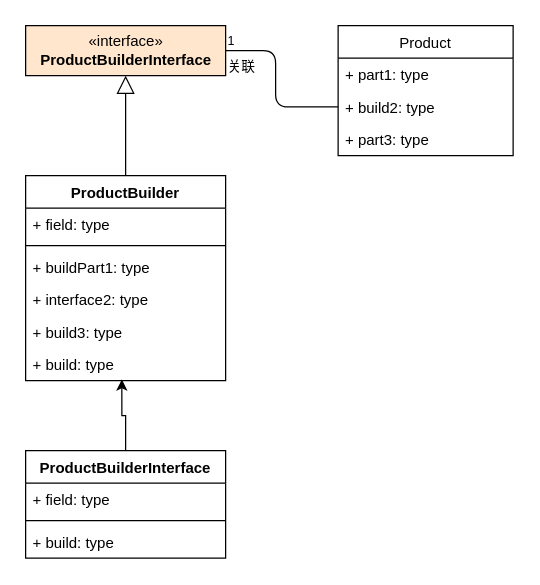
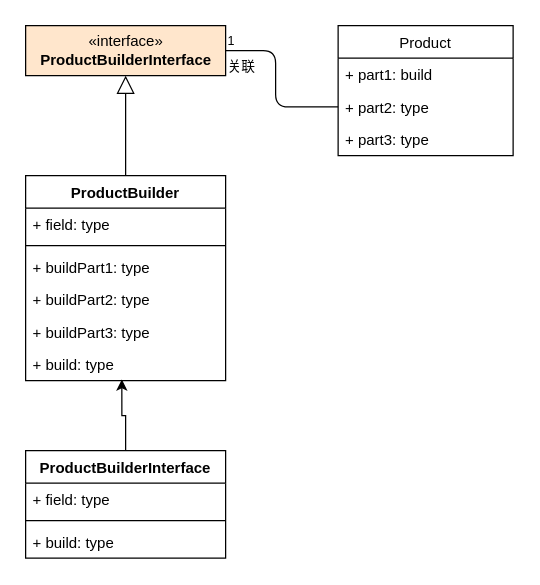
(394, 75) -> (394, 75)
(394, 108) -> (394, 108)
(100, 300) -> (98, 300)
(82, 333) -> (98, 333)
